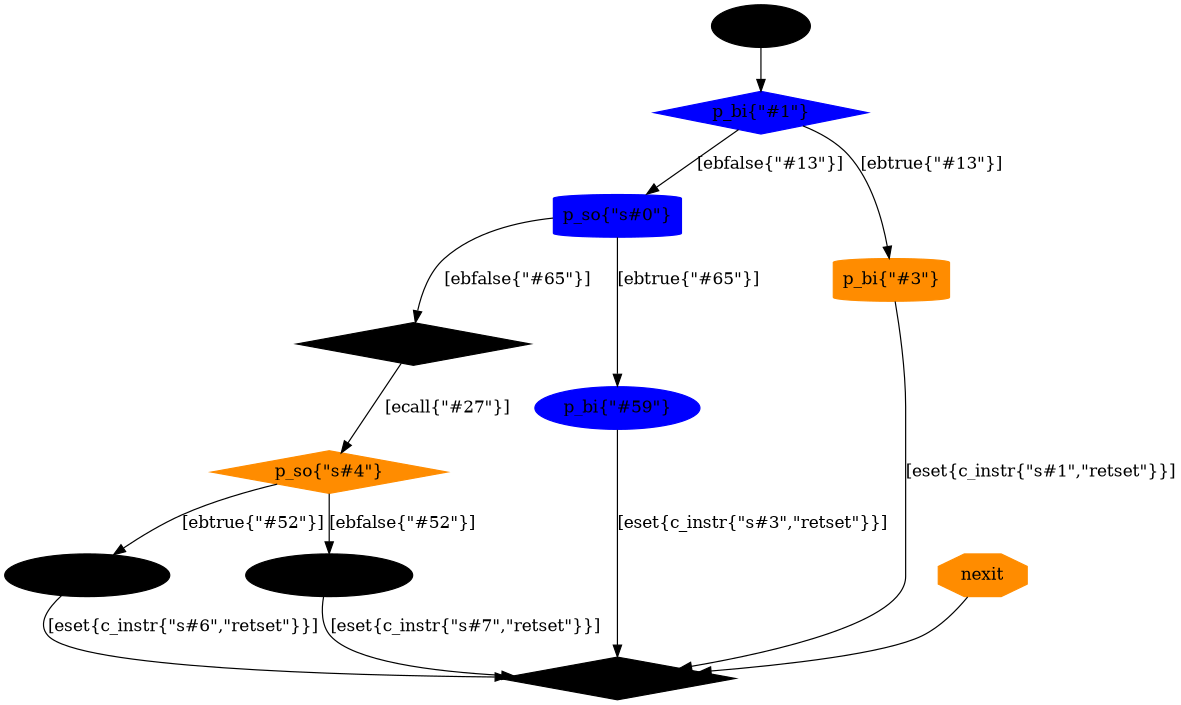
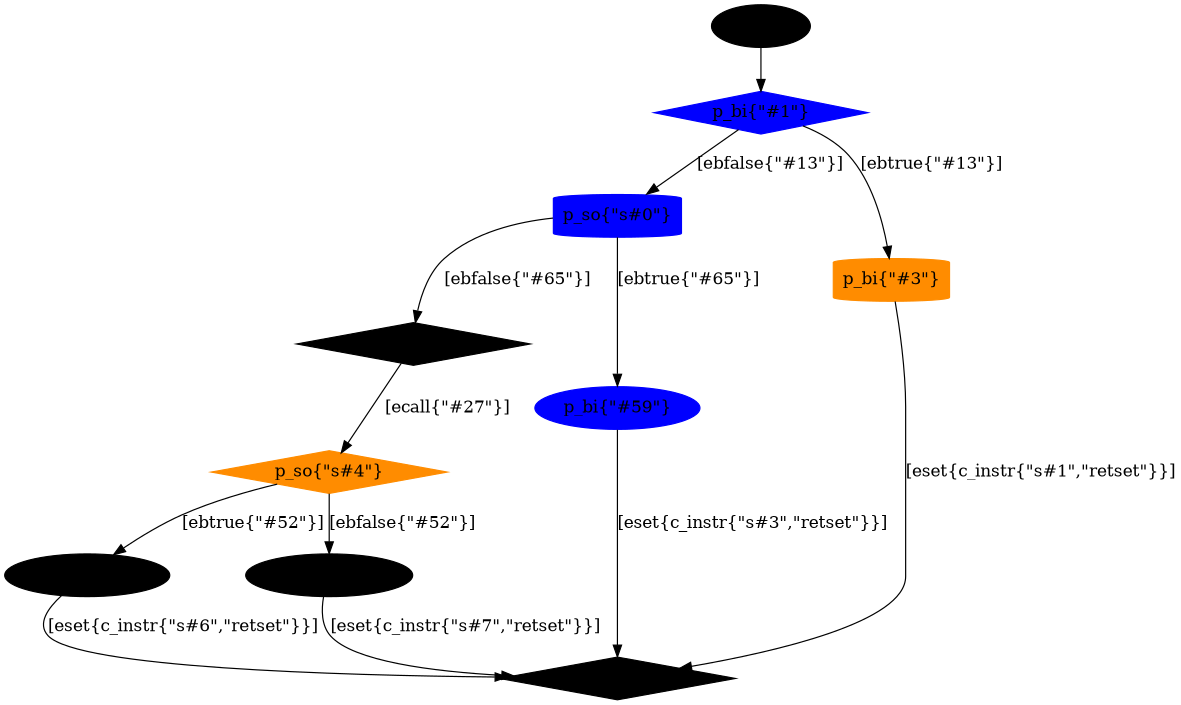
(983, 575) -> none
